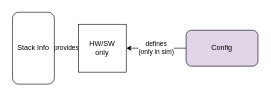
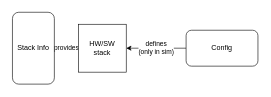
(102, 48) -> (102, 48)
(222, 48) -> (222, 48)
